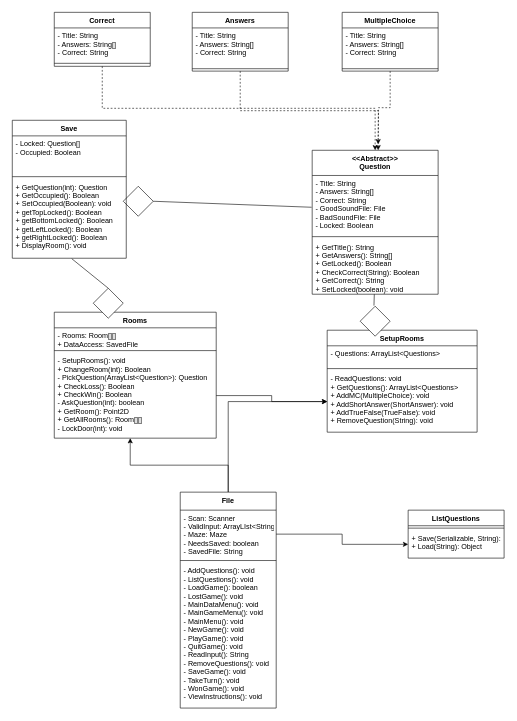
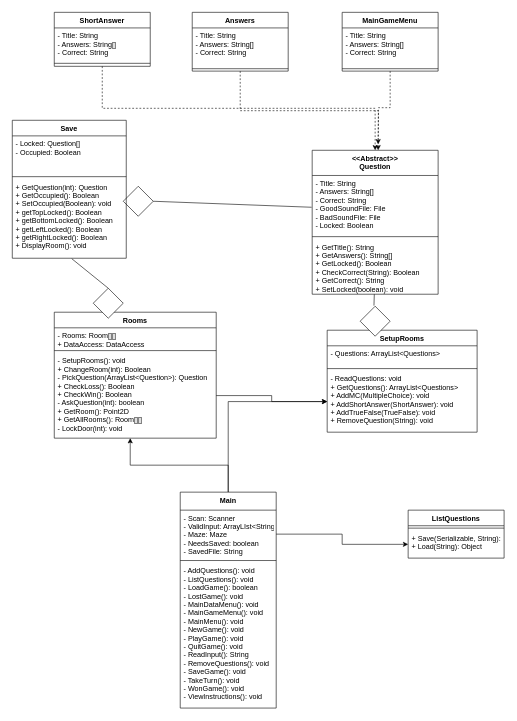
(102, 20) -> (102, 20)
(390, 20) -> (390, 20)
(89, 336) -> (89, 336)
(228, 500) -> (228, 500)
